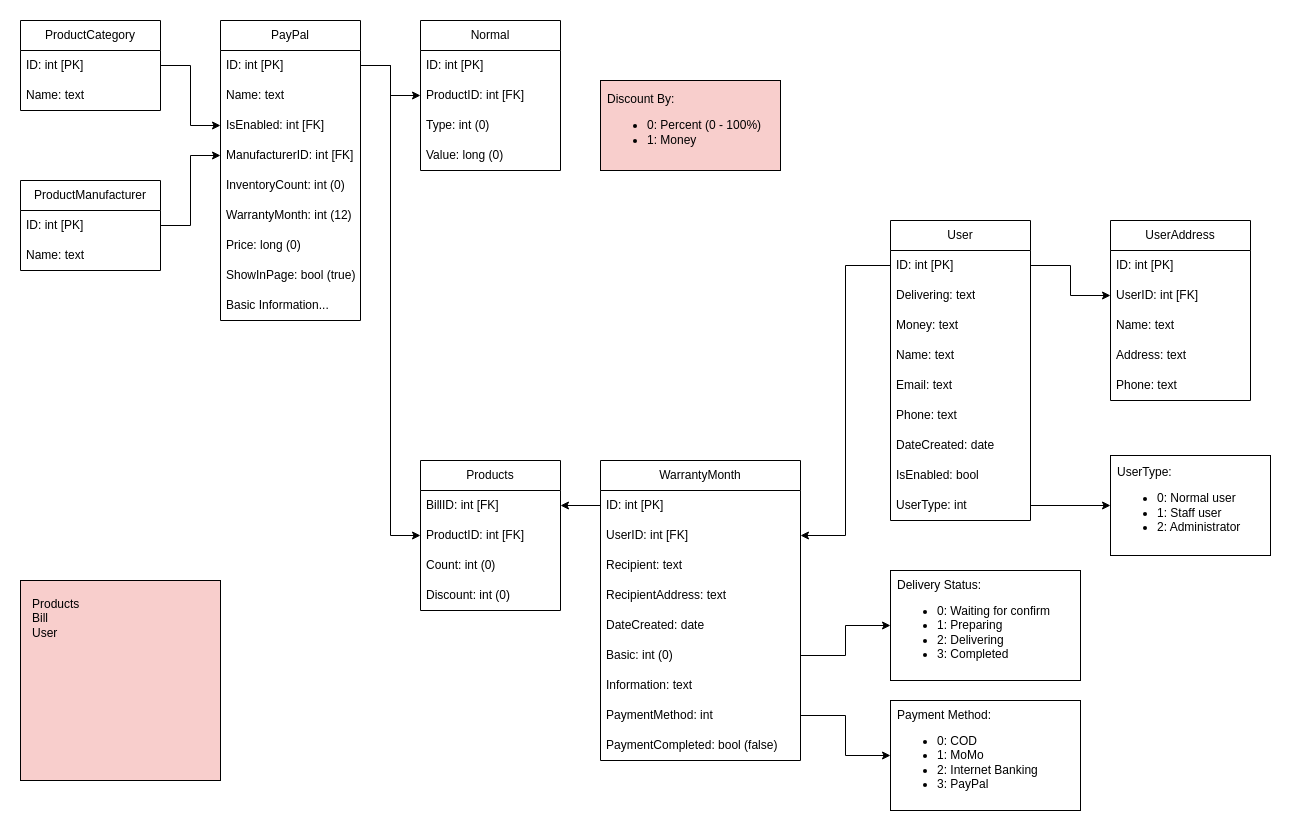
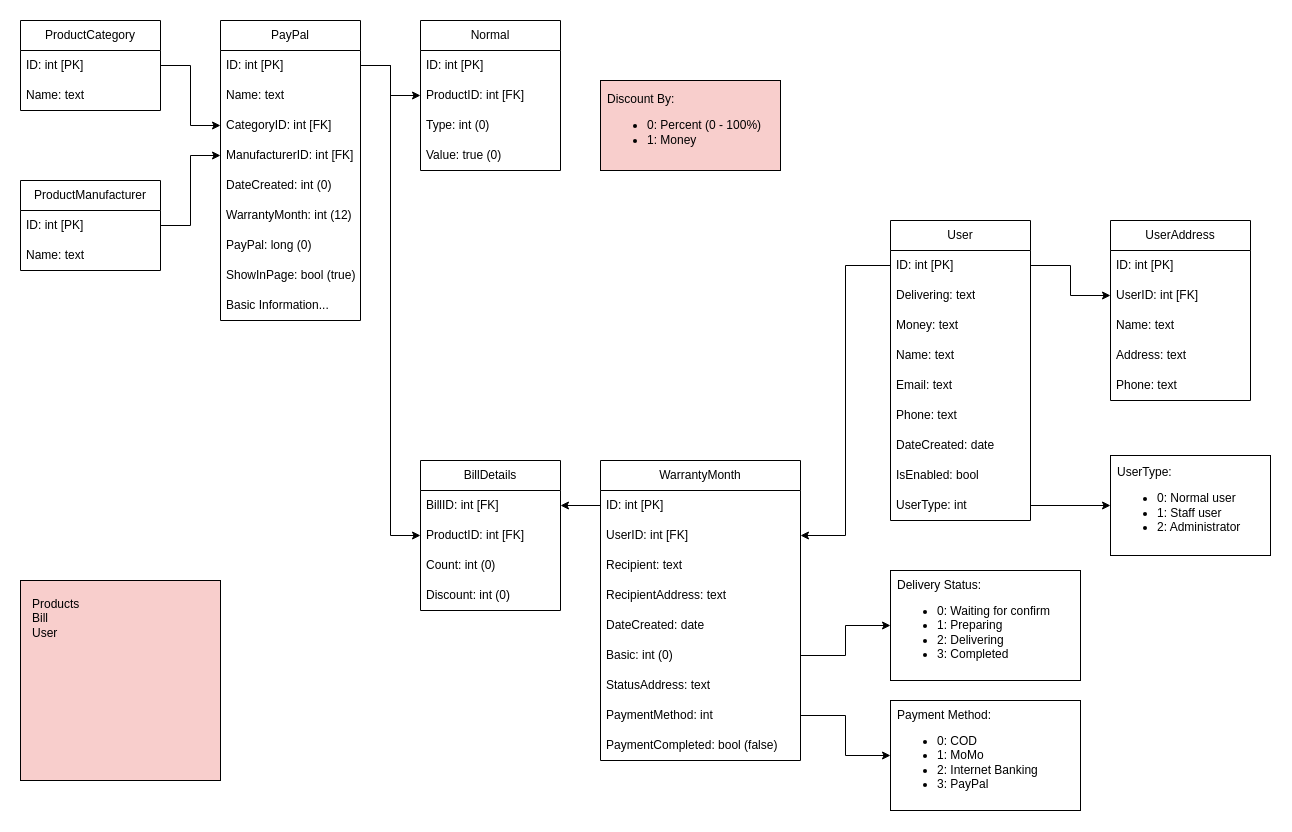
(283, 126) -> (287, 126)
(469, 156) -> (471, 156)
(292, 186) -> (287, 186)
(269, 246) -> (272, 246)
(491, 476) -> (491, 476)
(659, 686) -> (667, 686)
